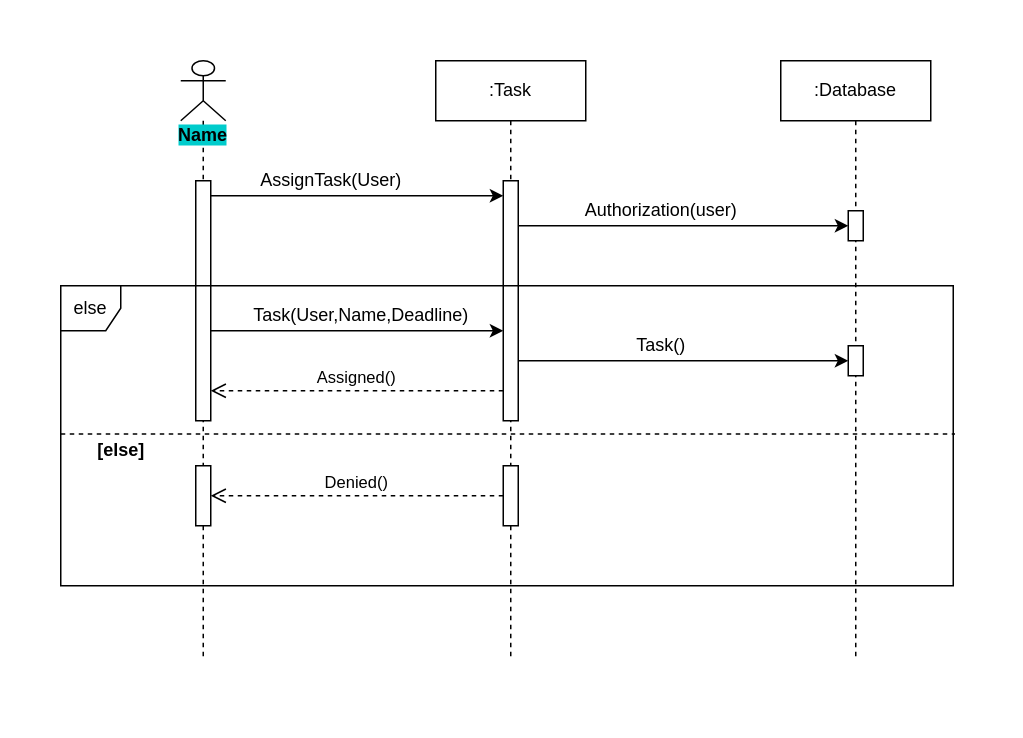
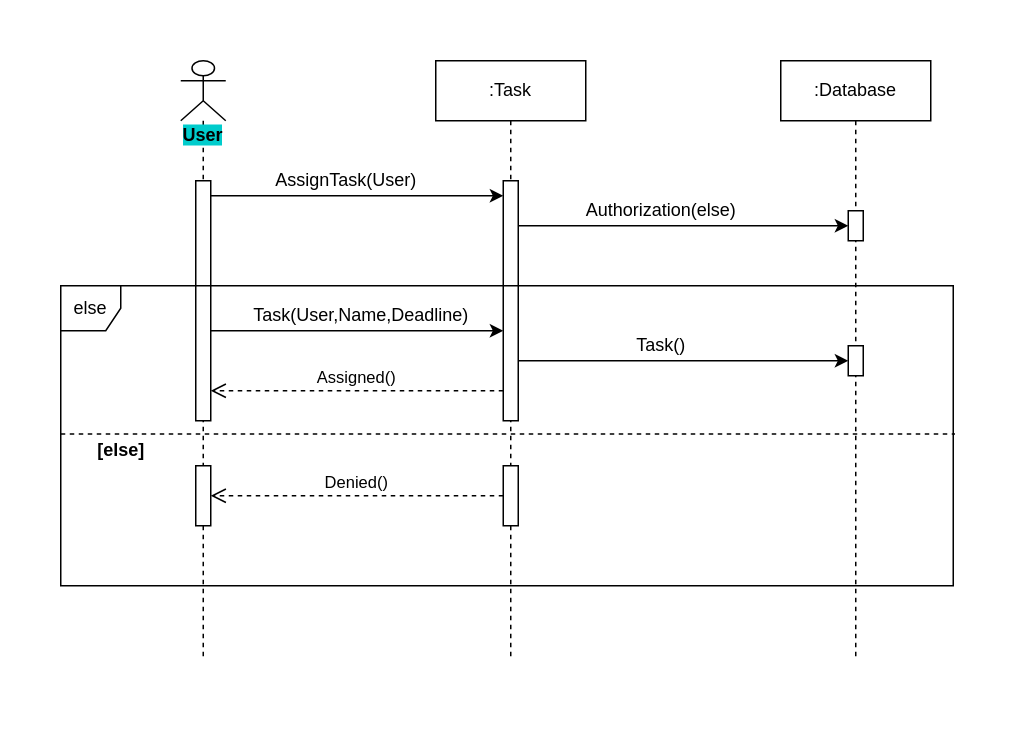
(203, 136) -> (203, 136)
(331, 181) -> (346, 181)
(662, 211) -> (662, 211)
